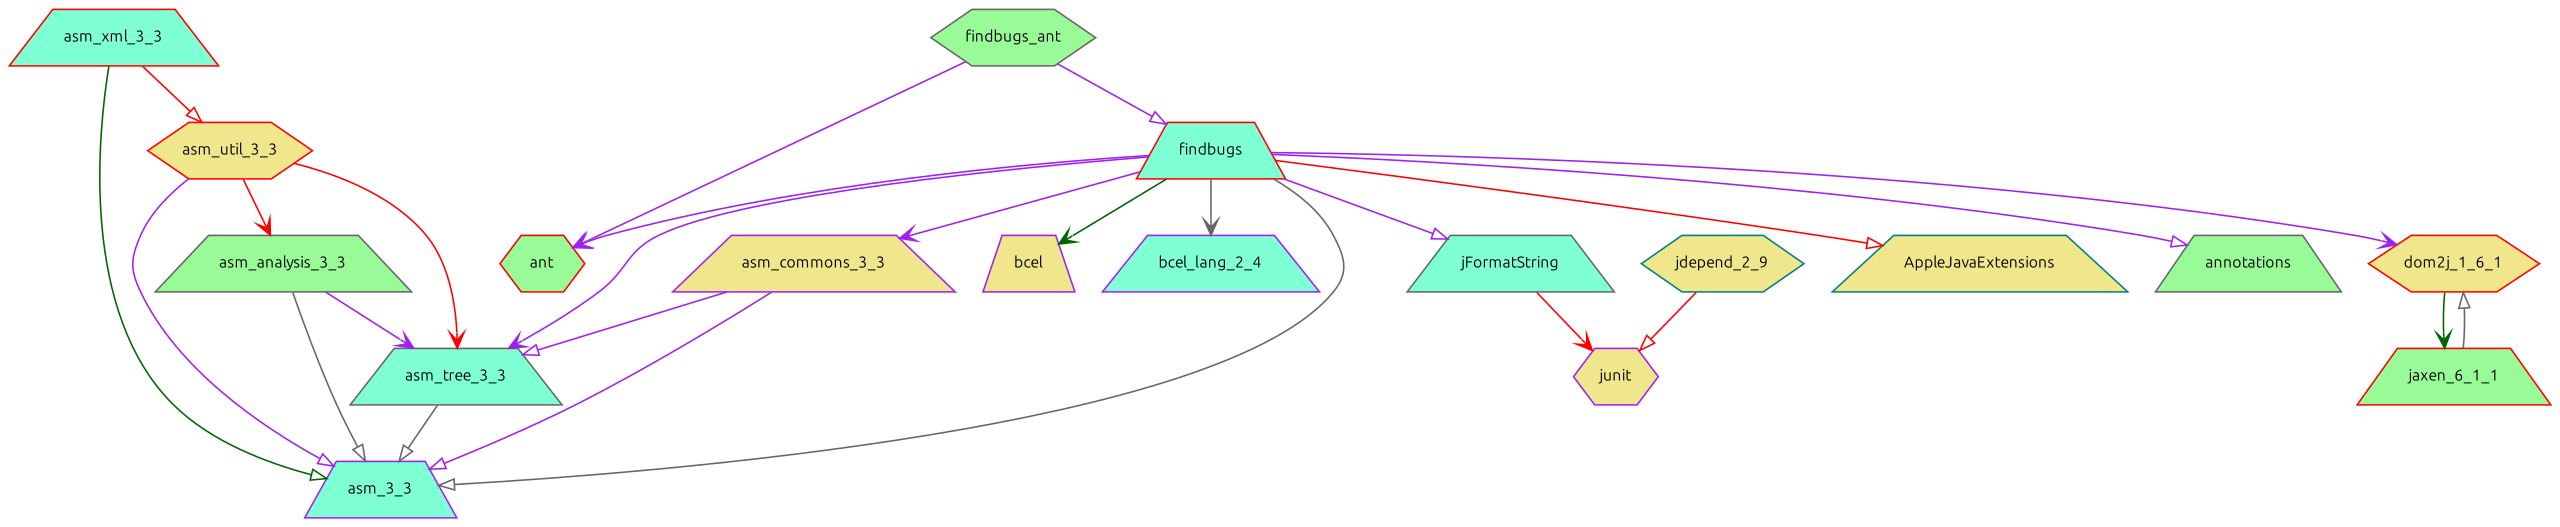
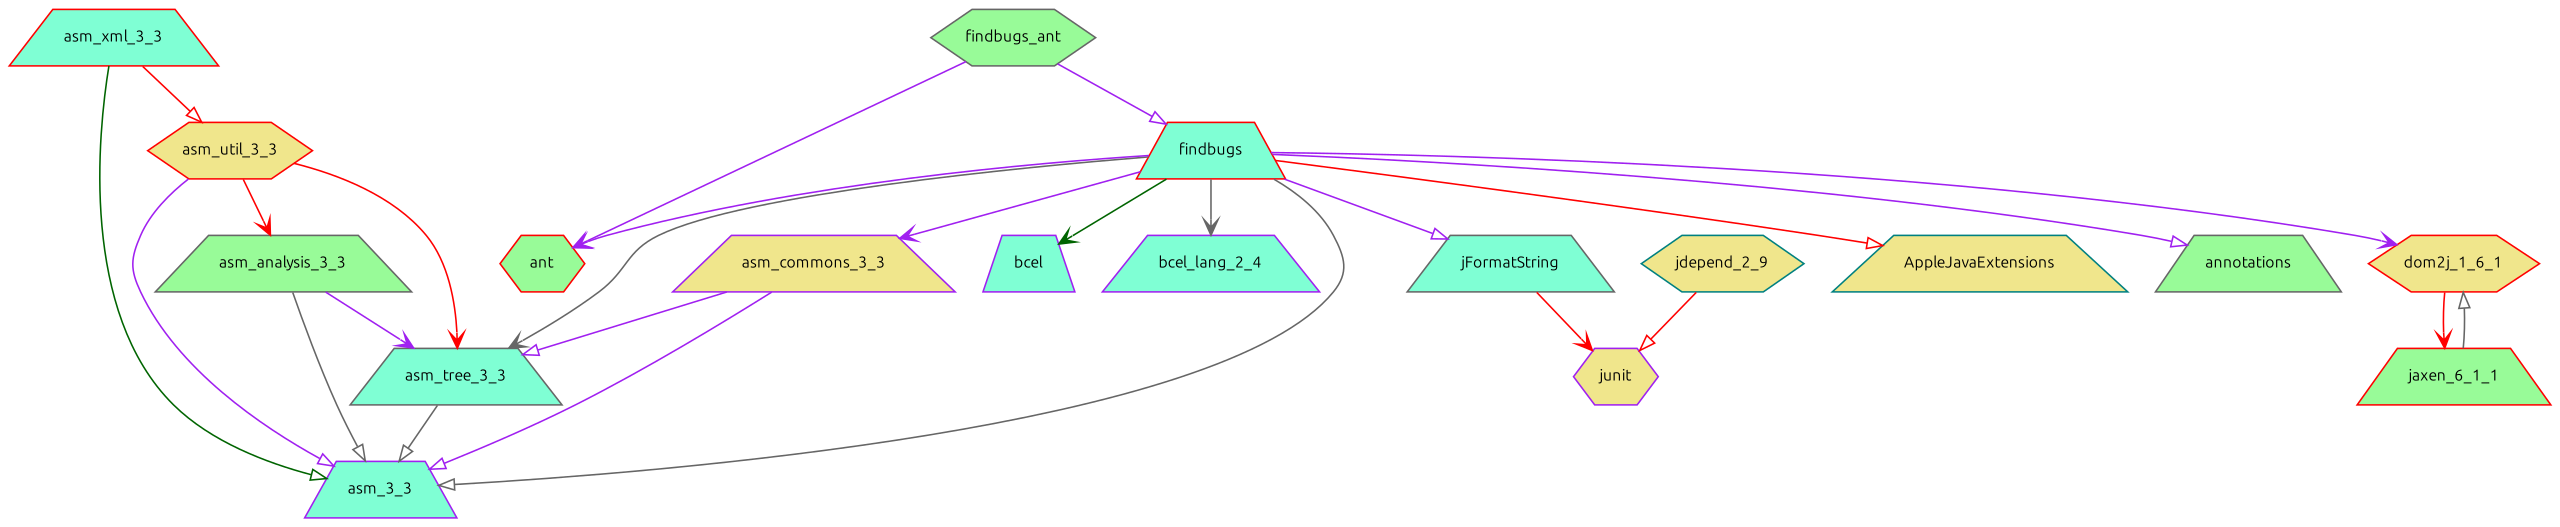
(669, 232) -> (669, 232)
(1029, 264) -> (1029, 264)
(2444, 312) -> (2444, 312)
